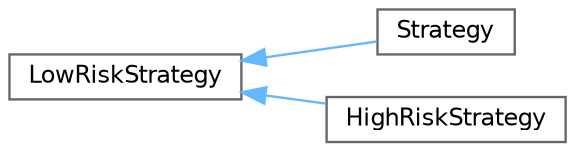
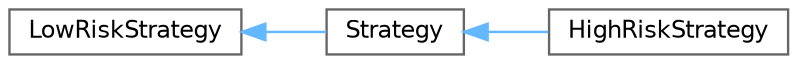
(296, 100) -> (518, 32)
